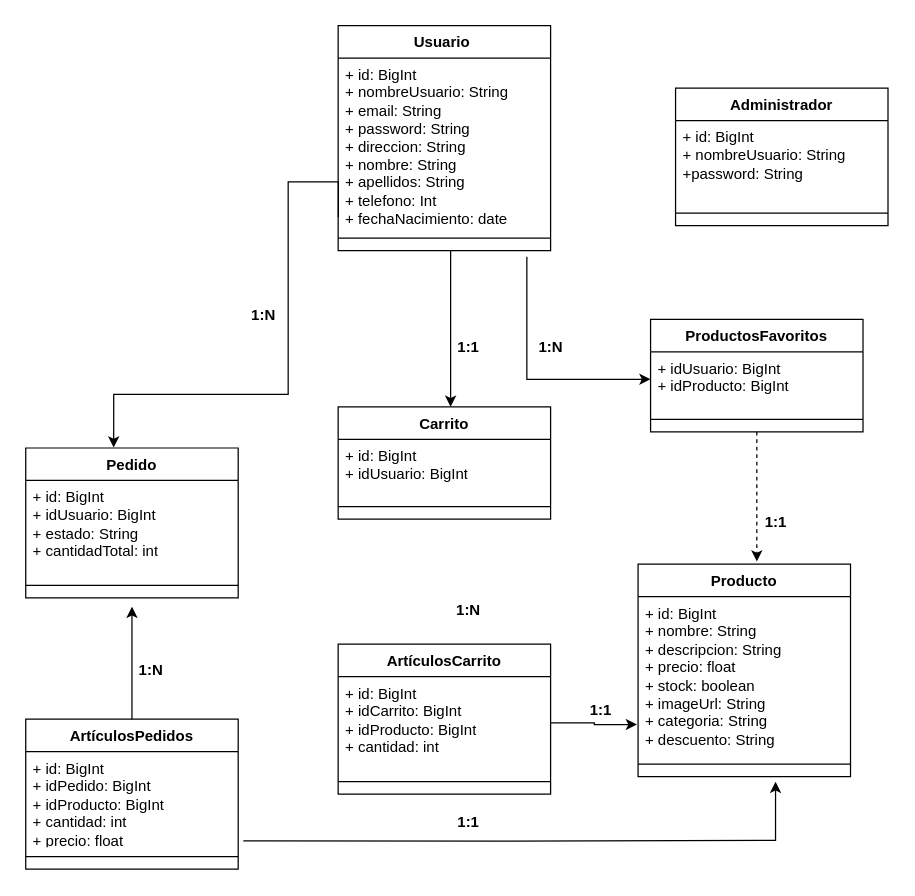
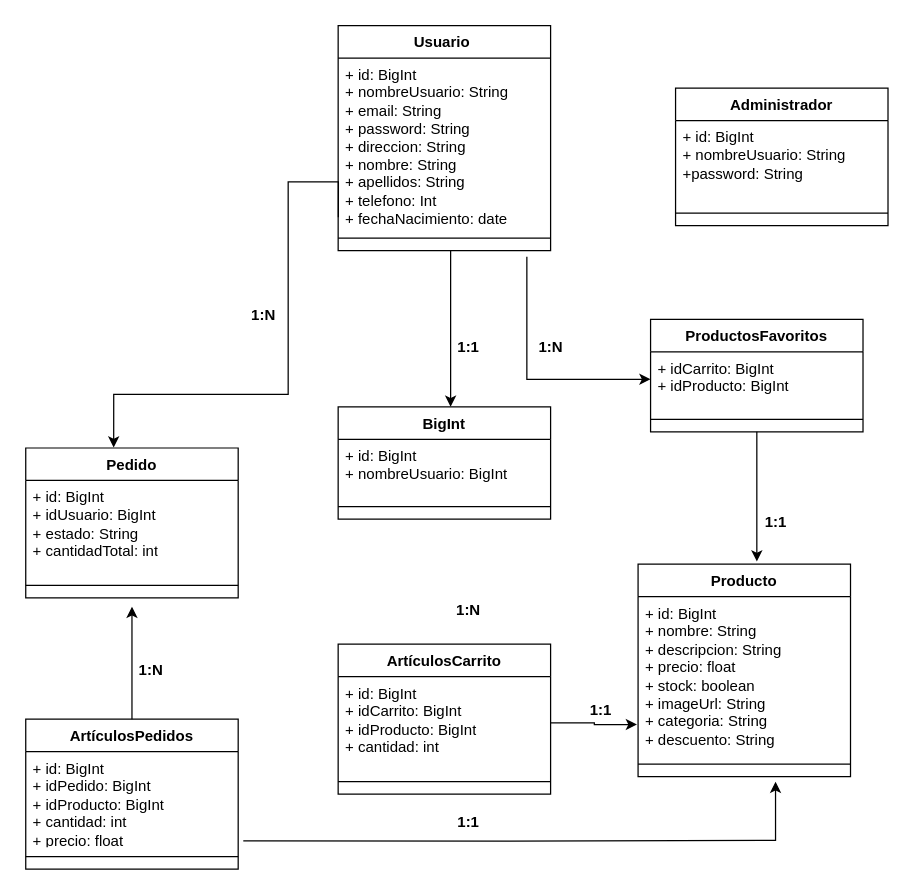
(732, 379) -> (732, 379)
(444, 425) -> (444, 425)
(414, 466) -> (432, 466)
(757, 493) -> (757, 493)
